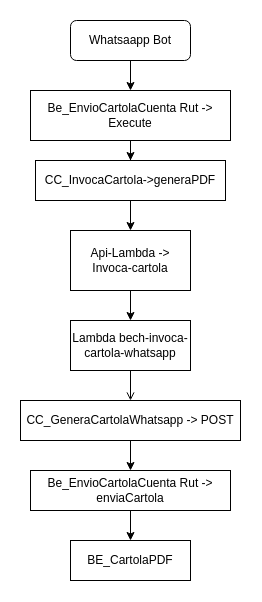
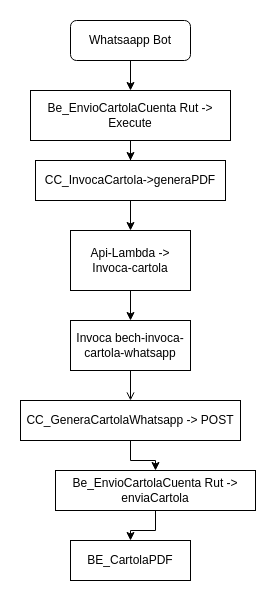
(131, 346) -> (131, 346)
(131, 491) -> (156, 491)
